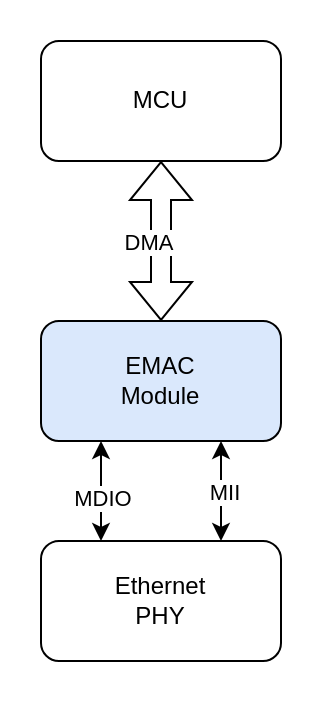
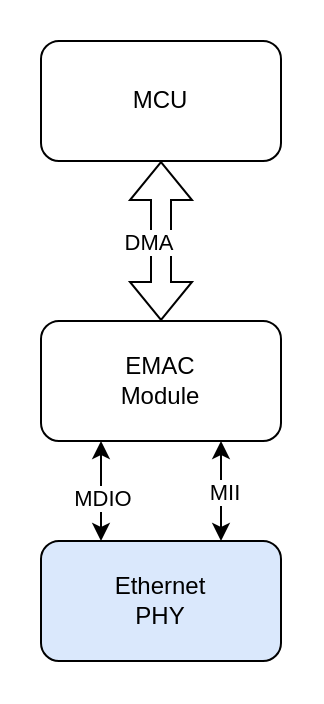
(161, 381) -> (161, 381)
(161, 601) -> (161, 601)
